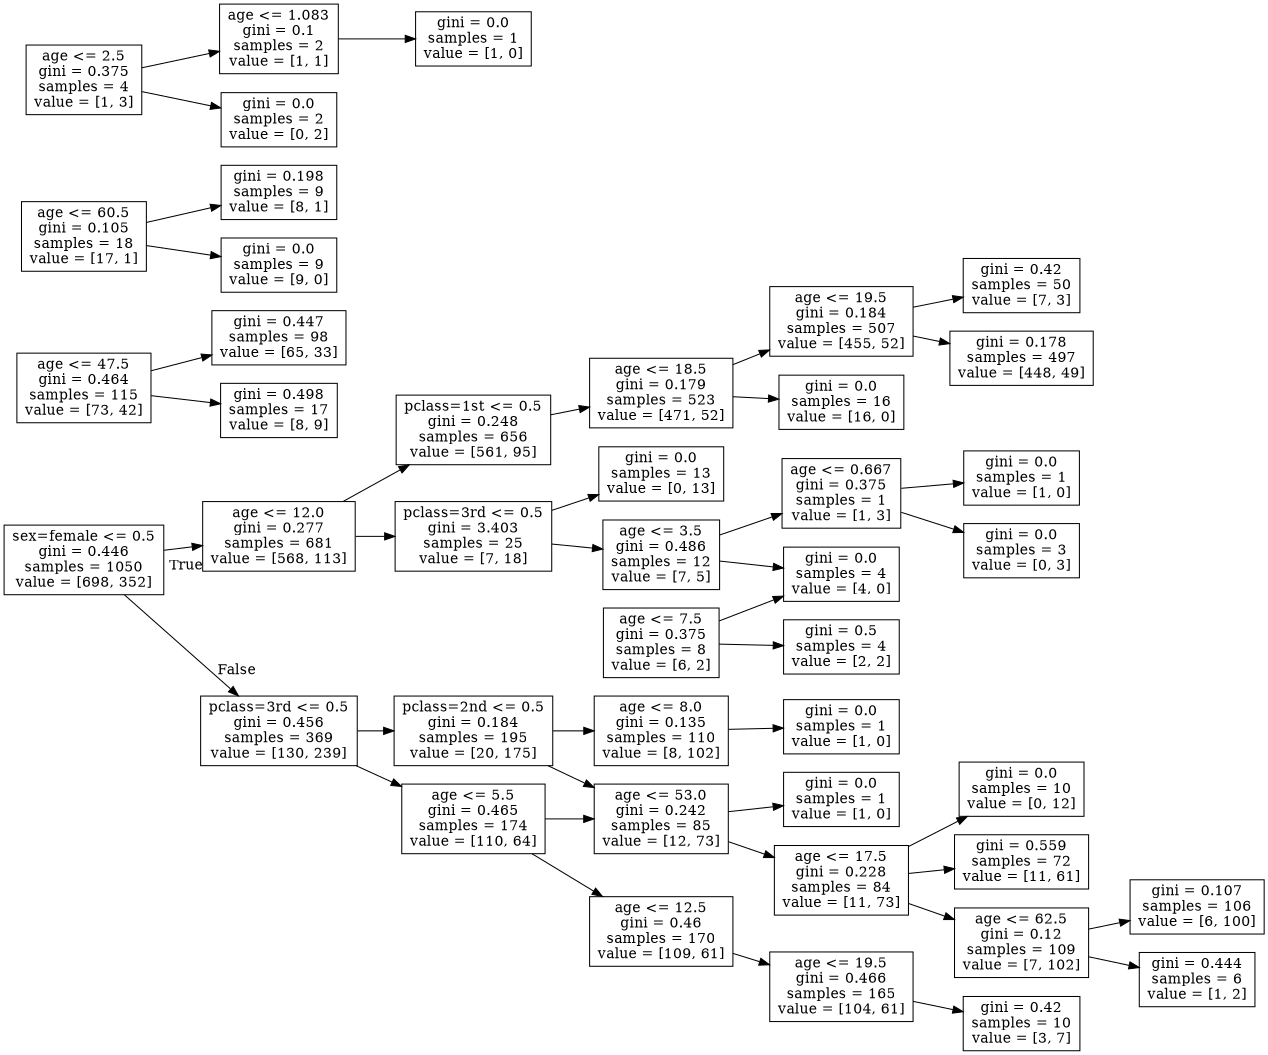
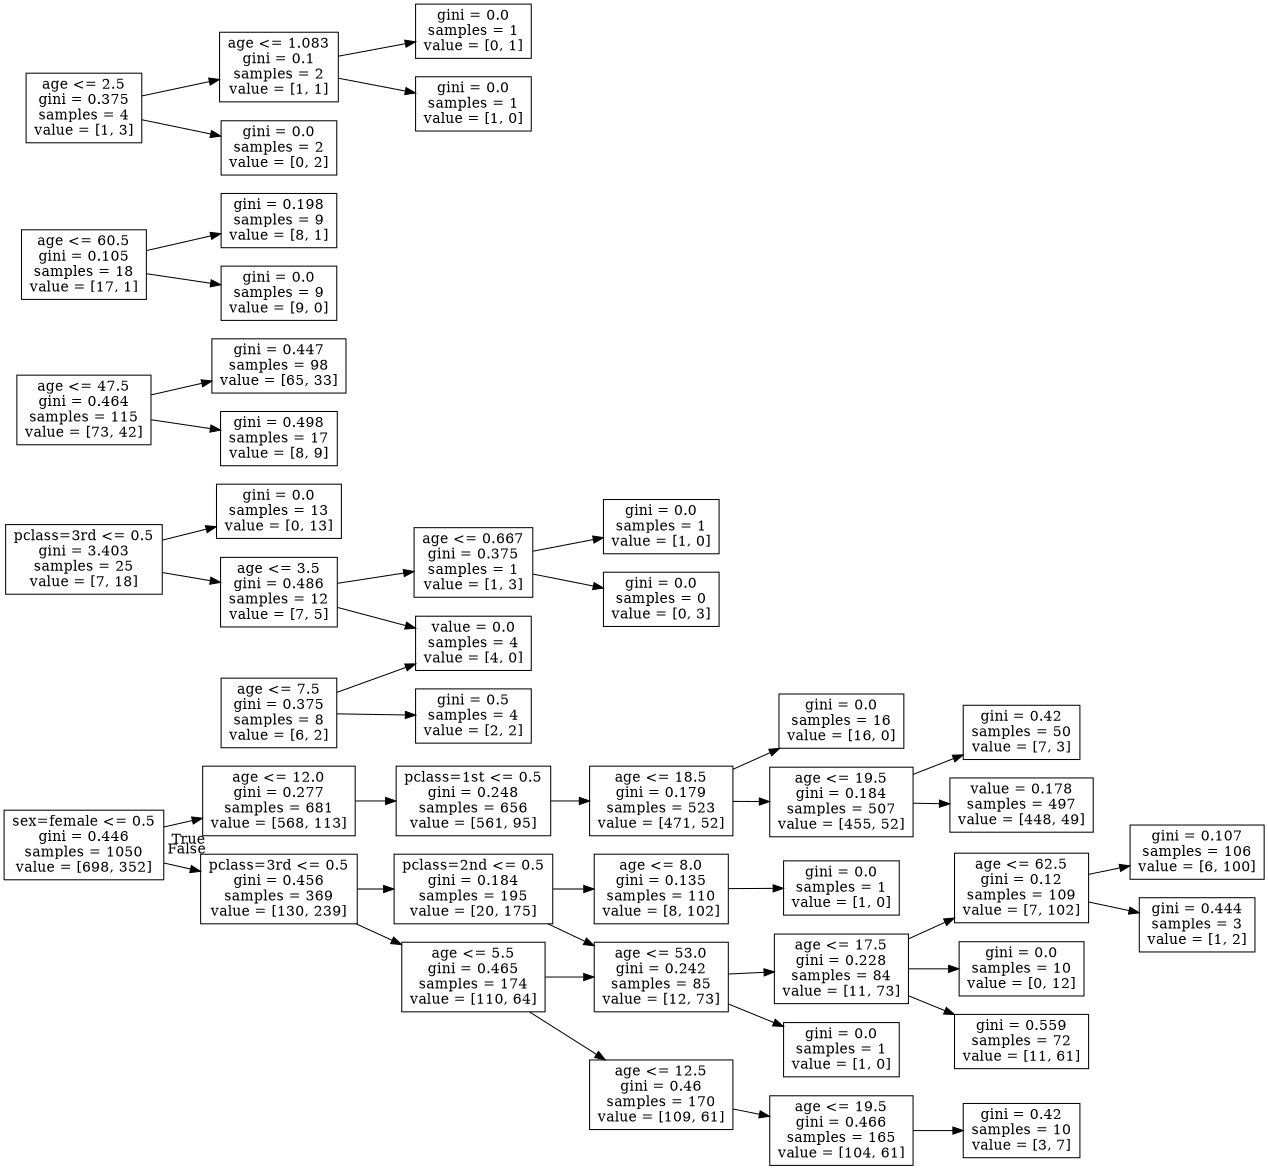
none -> (473, 31)
(1022, 358) -> (1022, 805)
(370, 536) -> none
(1022, 551) -> (661, 599)
(841, 574) -> (473, 643)
(1197, 980) -> (1197, 925)
